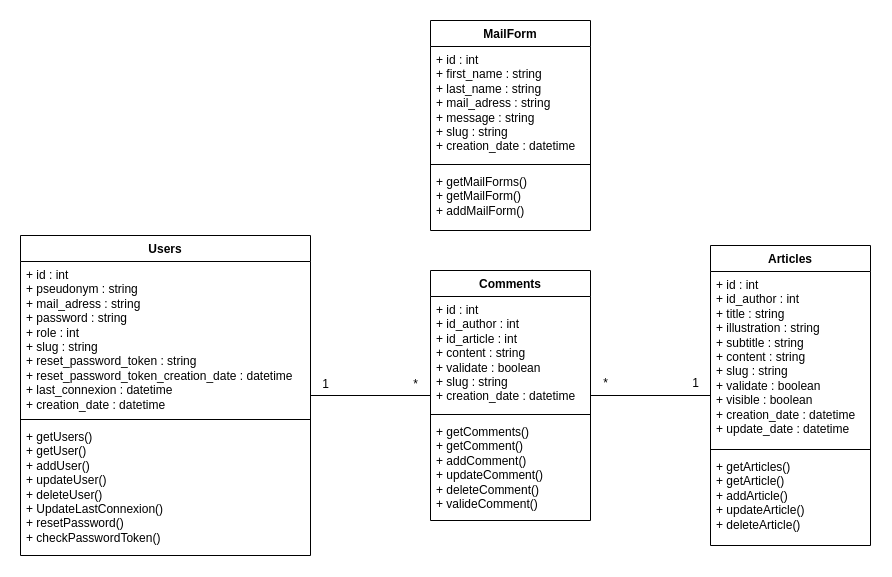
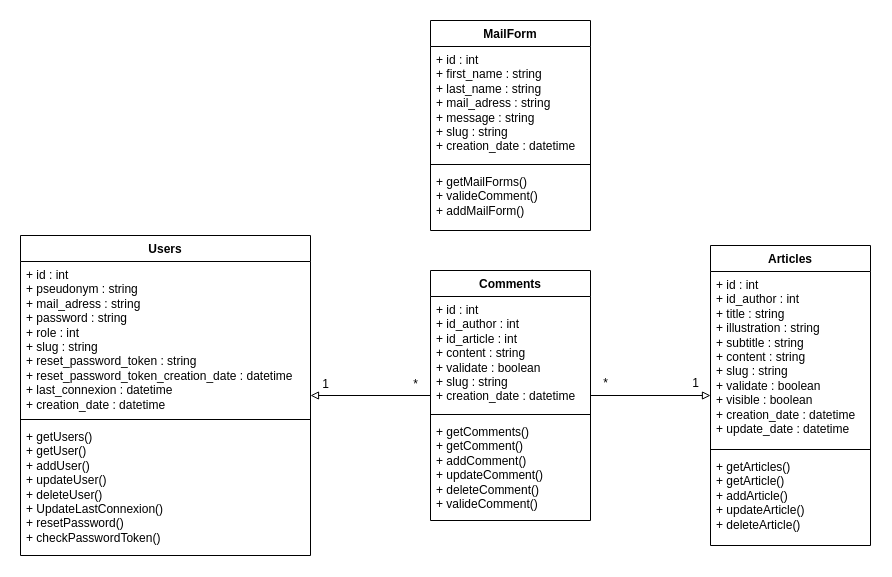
(486, 197) -> (489, 197)
(317, 396) -> (320, 396)
(704, 396) -> (701, 396)
